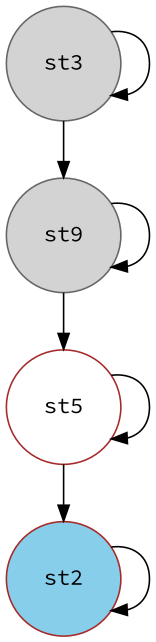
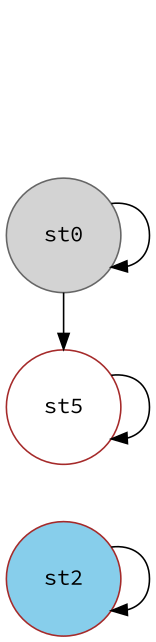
(64, 64) -> none
(64, 235) -> (64, 235)
(64, 485) -> none
